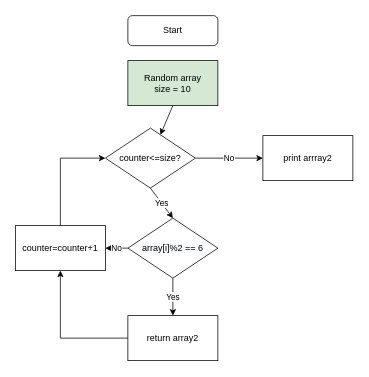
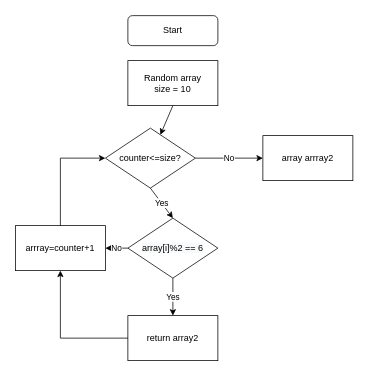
(173, 83) -> (173, 83)
(308, 158) -> (308, 158)
(60, 248) -> (60, 248)
